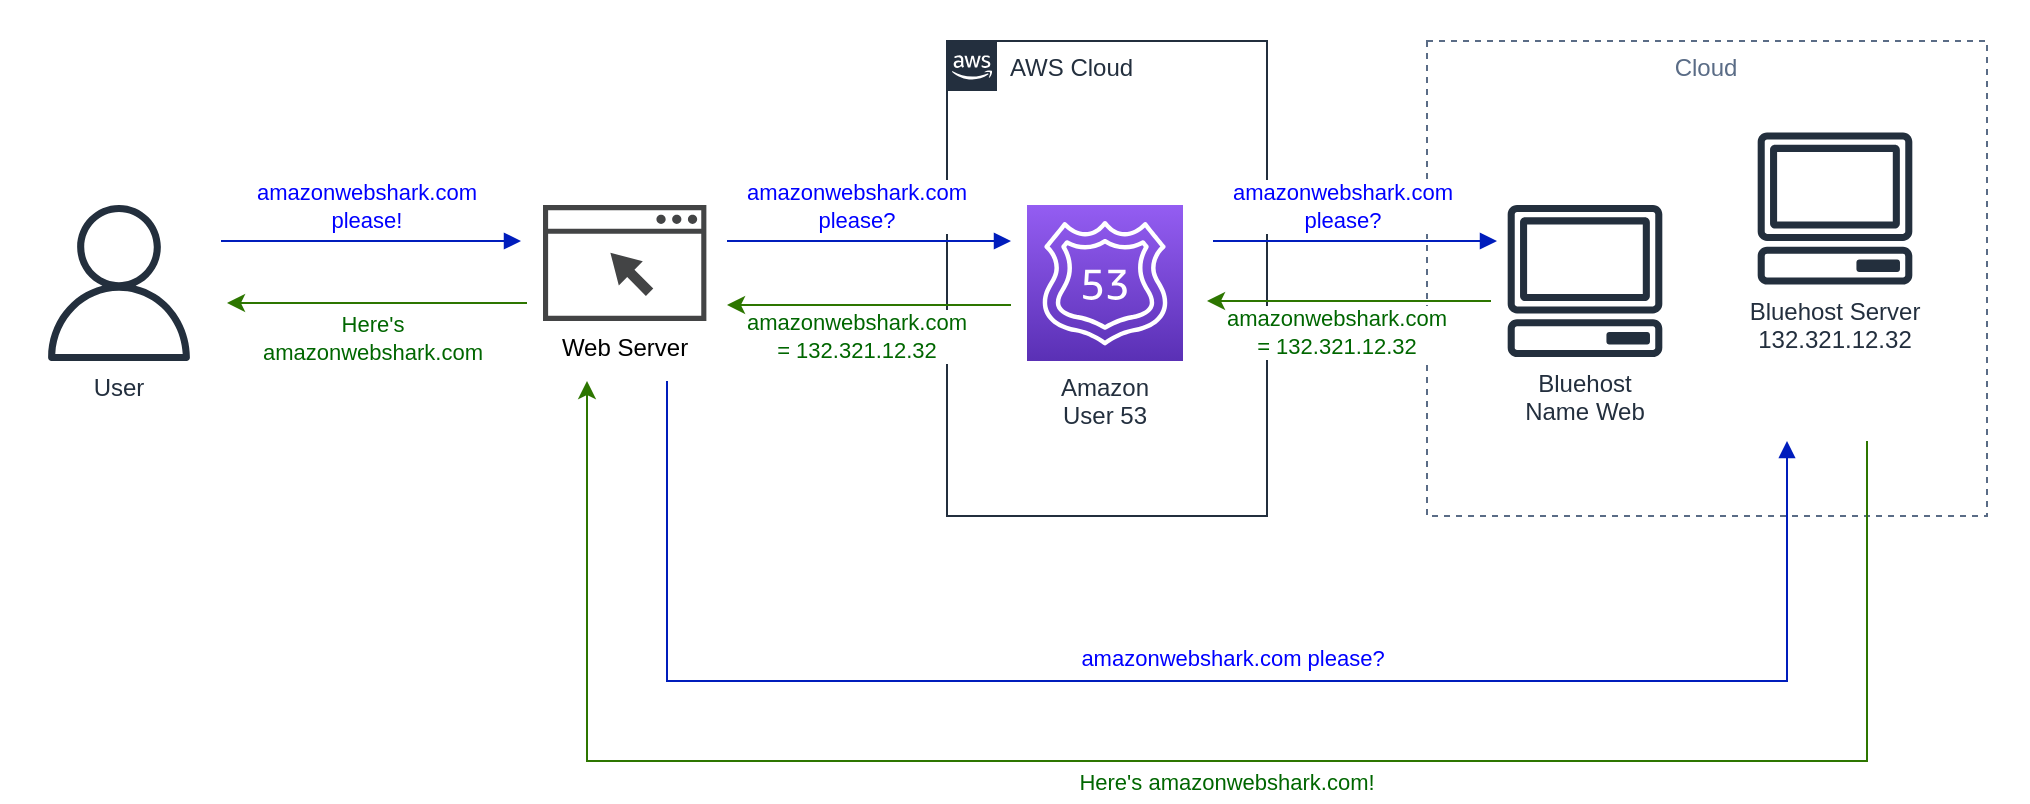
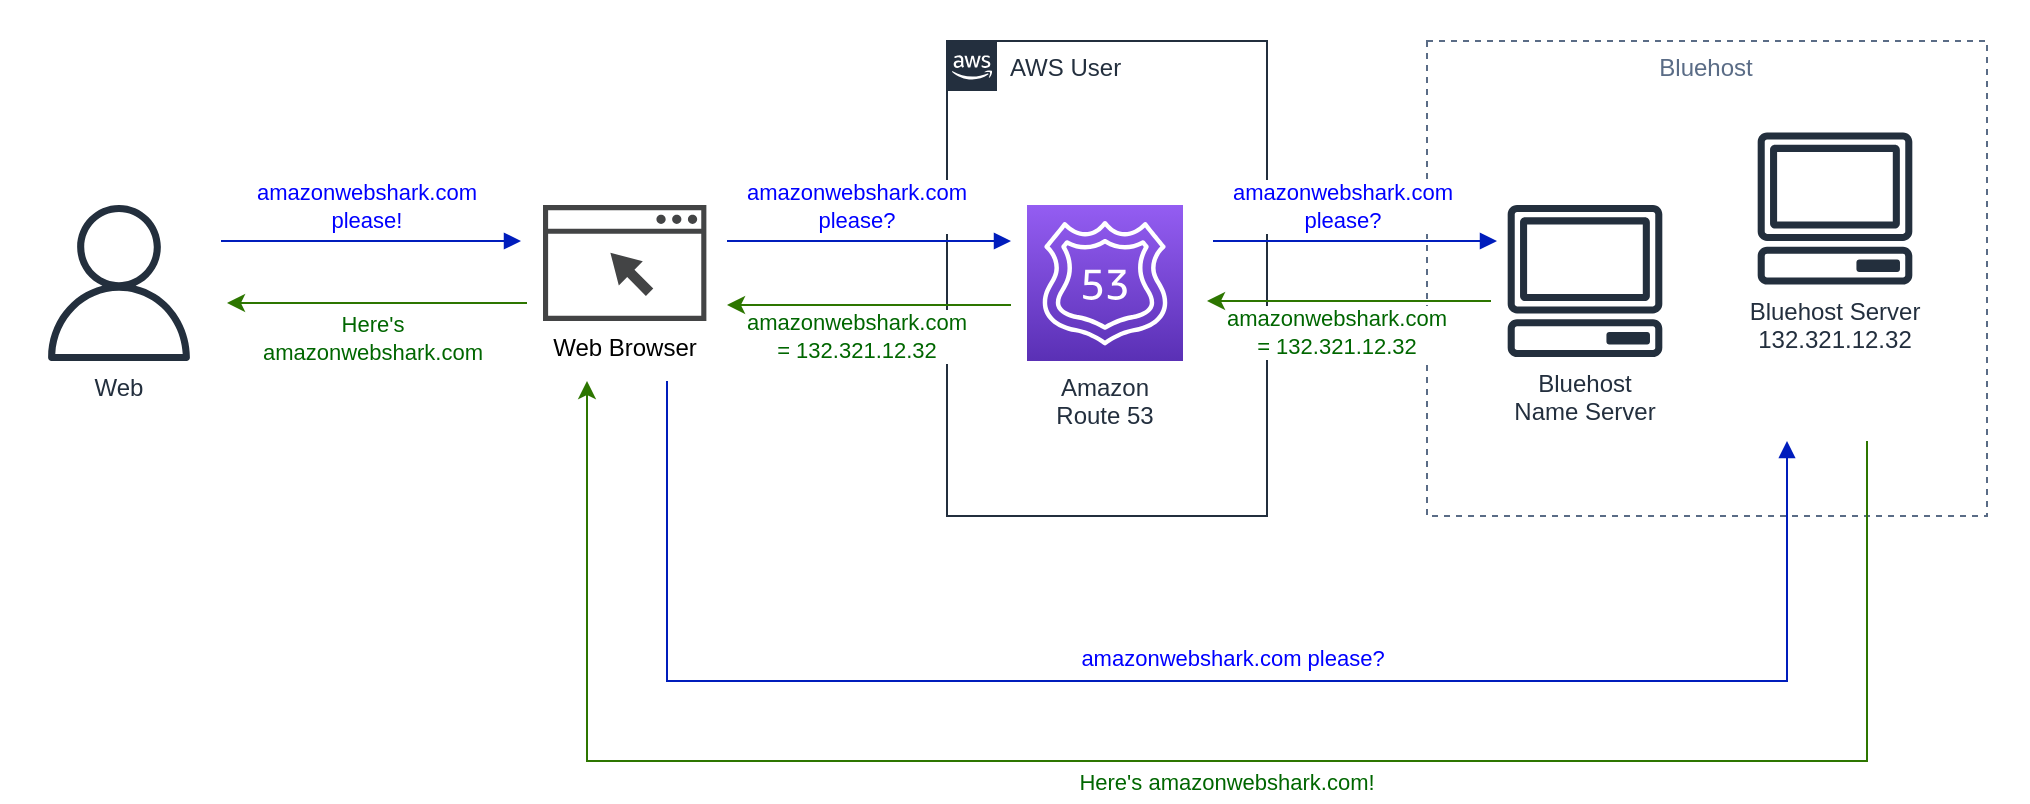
(1706, 68) -> (1706, 68)
(1065, 69) -> (1062, 69)
(626, 349) -> (626, 349)
(120, 389) -> (120, 389)
(1586, 400) -> (1586, 400)
(1106, 404) -> (1106, 404)
